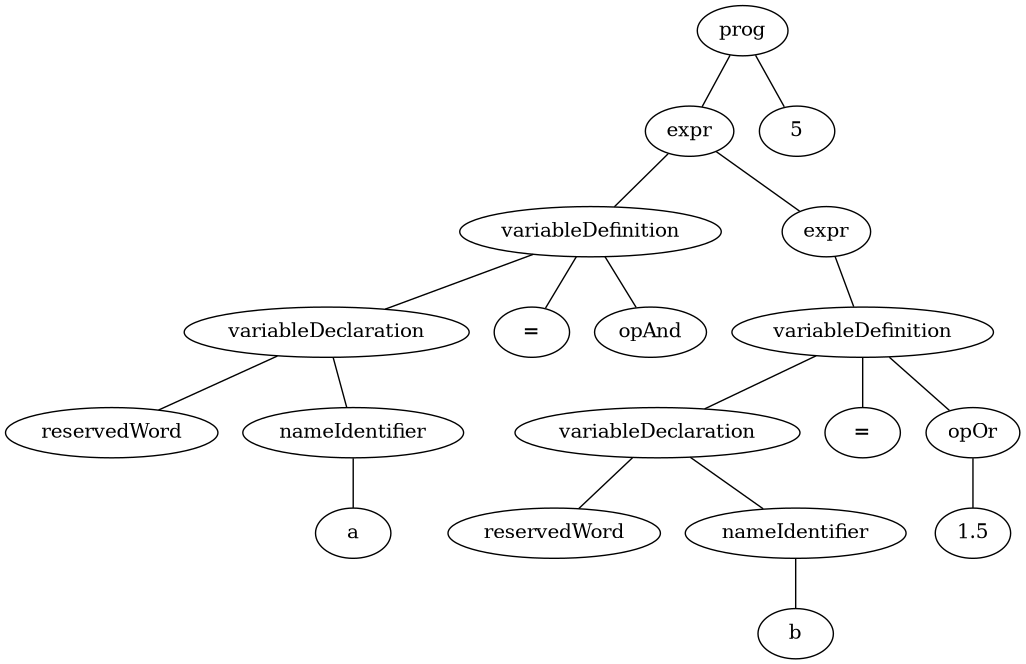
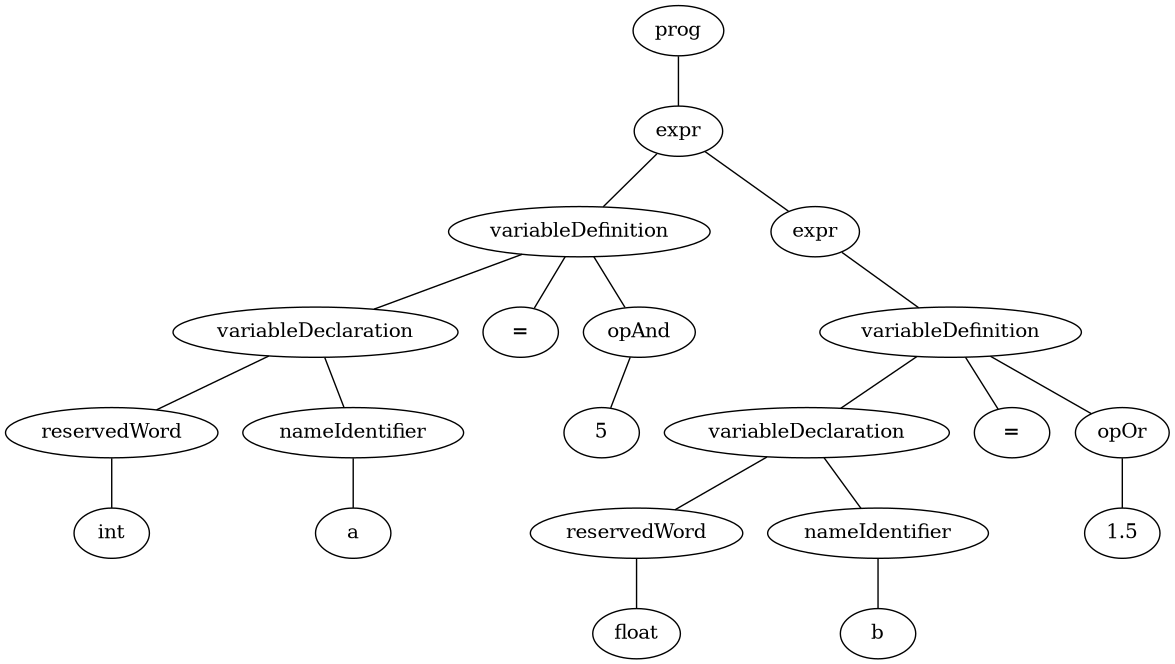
(770, 81) -> (620, 383)
none -> (112, 533)
none -> (637, 634)
